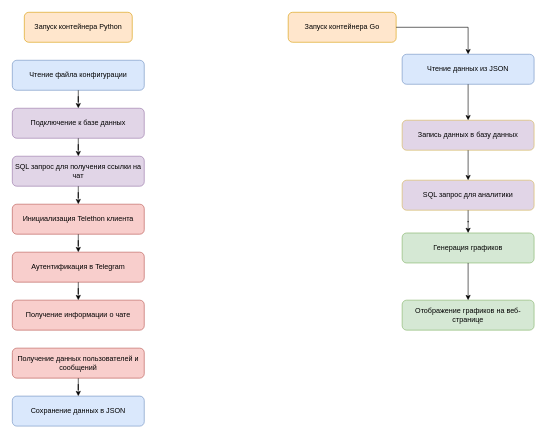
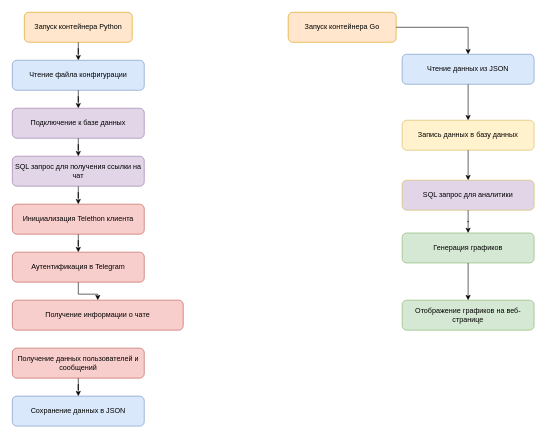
none -> (78, 51)
(468, 135) -> (468, 135)
(78, 315) -> (98, 315)
